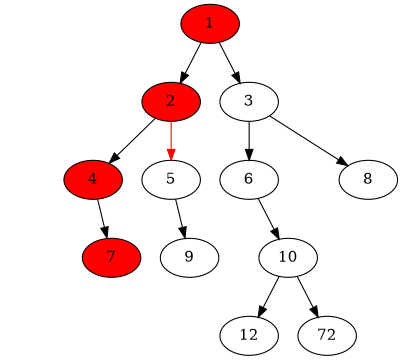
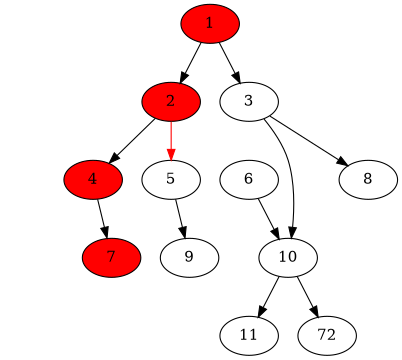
(249, 136) -> (291, 170)
(249, 336) -> (249, 336)
